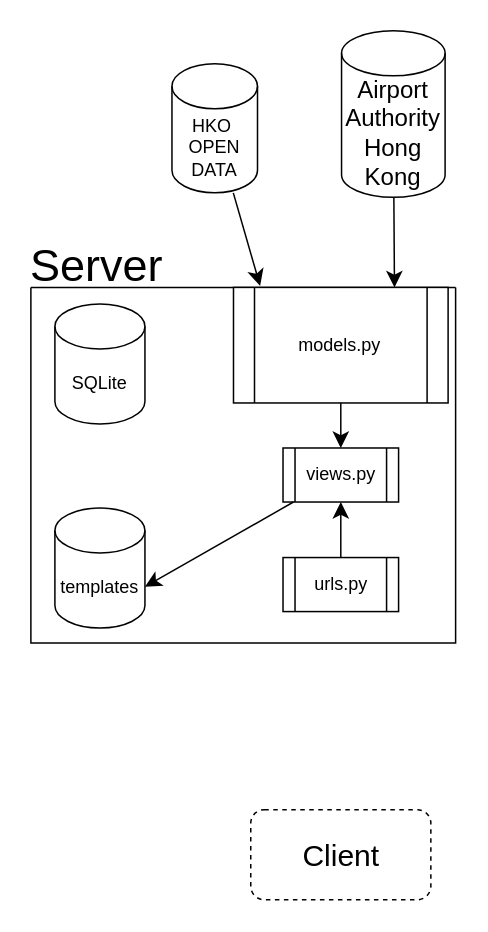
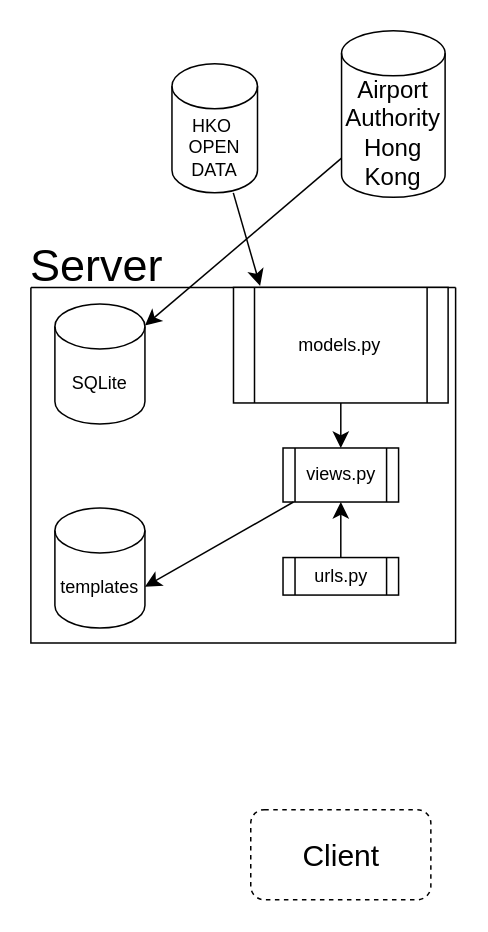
(394, 237) -> (249, 237)
(341, 584) -> (341, 576)
